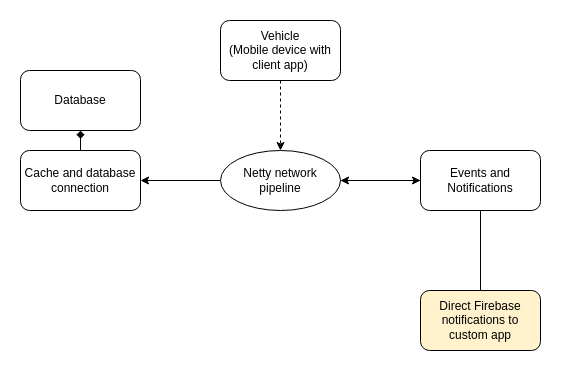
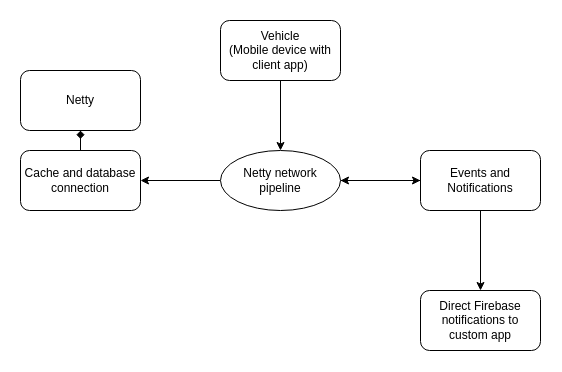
(81, 101) -> (81, 101)
(281, 112) -> (281, 112)
(481, 285) -> (481, 282)
(481, 321) -> (481, 321)
